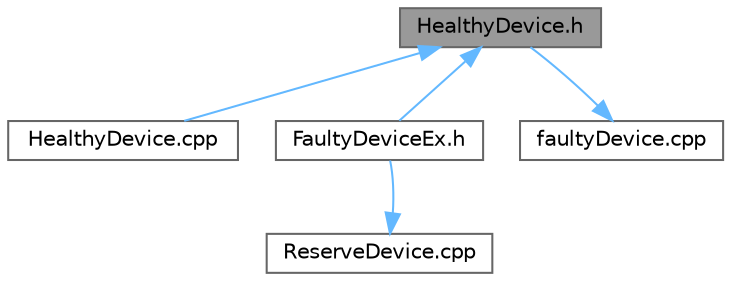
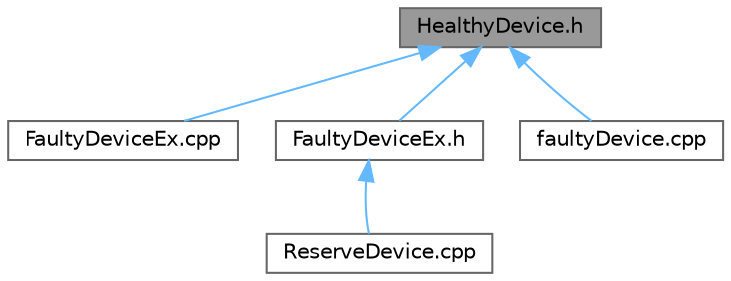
(565, 75) -> (557, 93)
(123, 141) -> (123, 141)
(393, 187) -> (366, 208)
